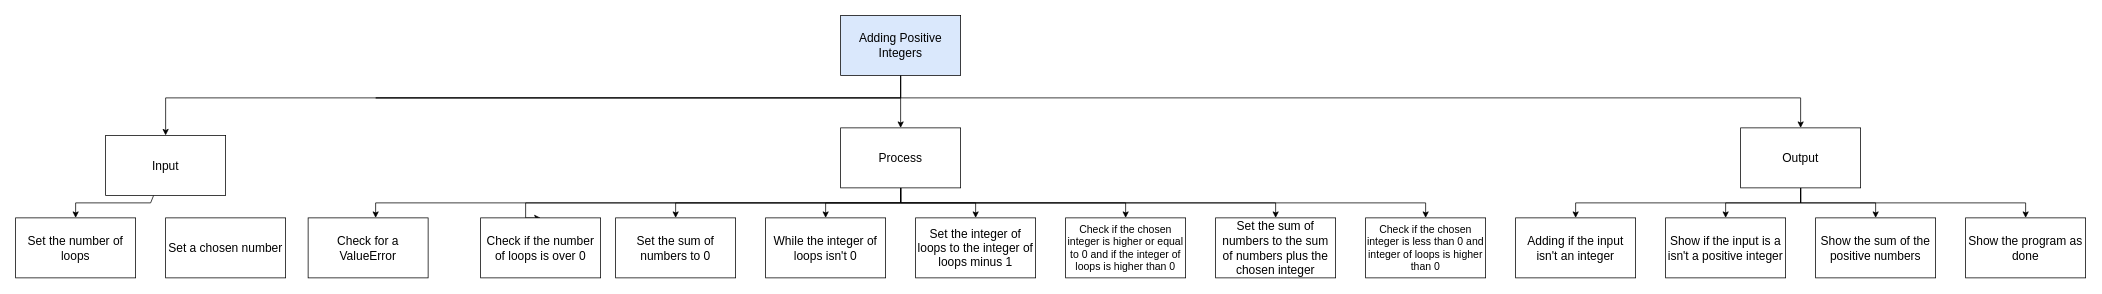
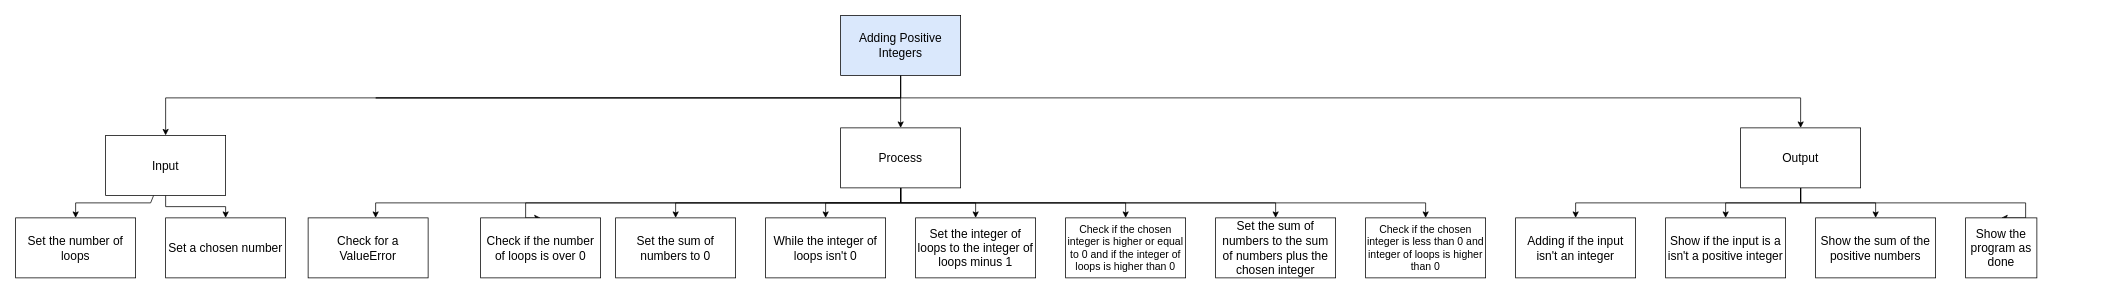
none -> (192, 207)
(2025, 248) -> (2001, 248)
